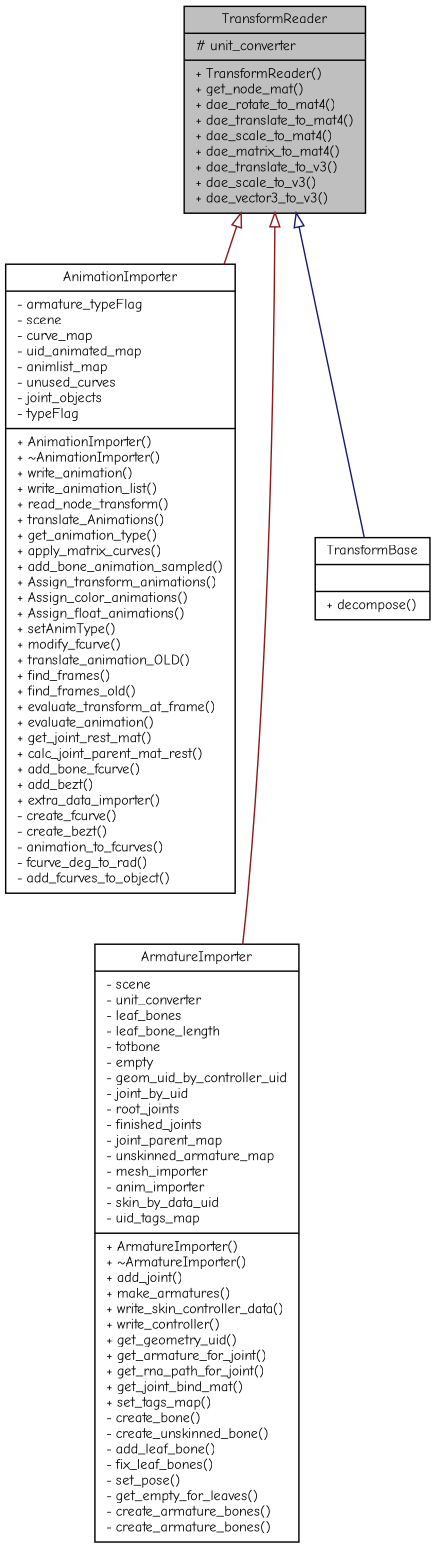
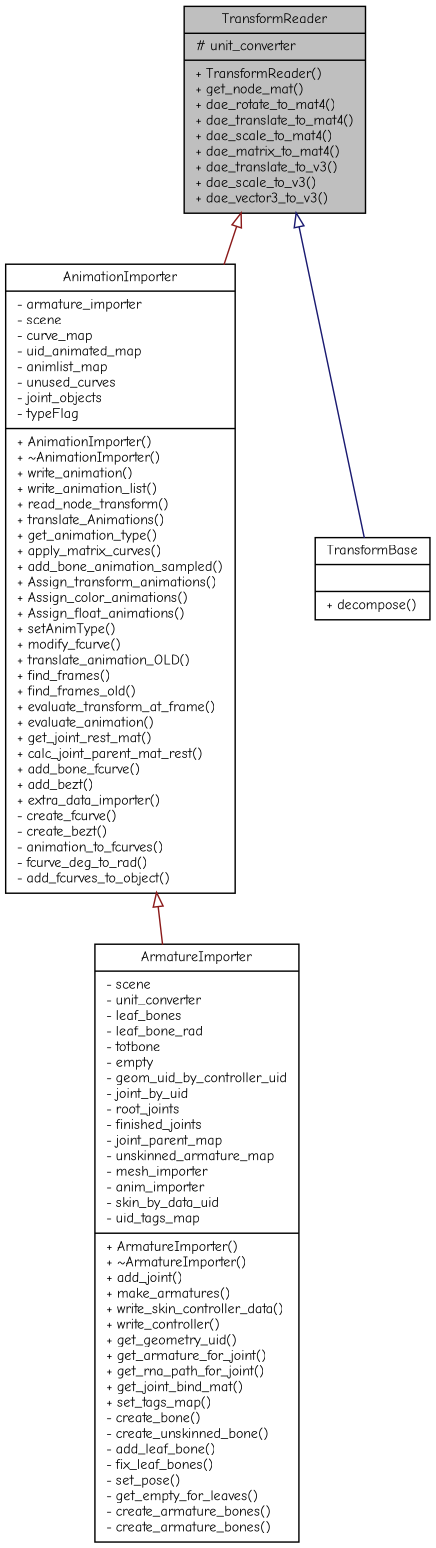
(80, 305) -> (79, 305)
(267, 586) -> (160, 926)
(164, 1031) -> (155, 1031)
